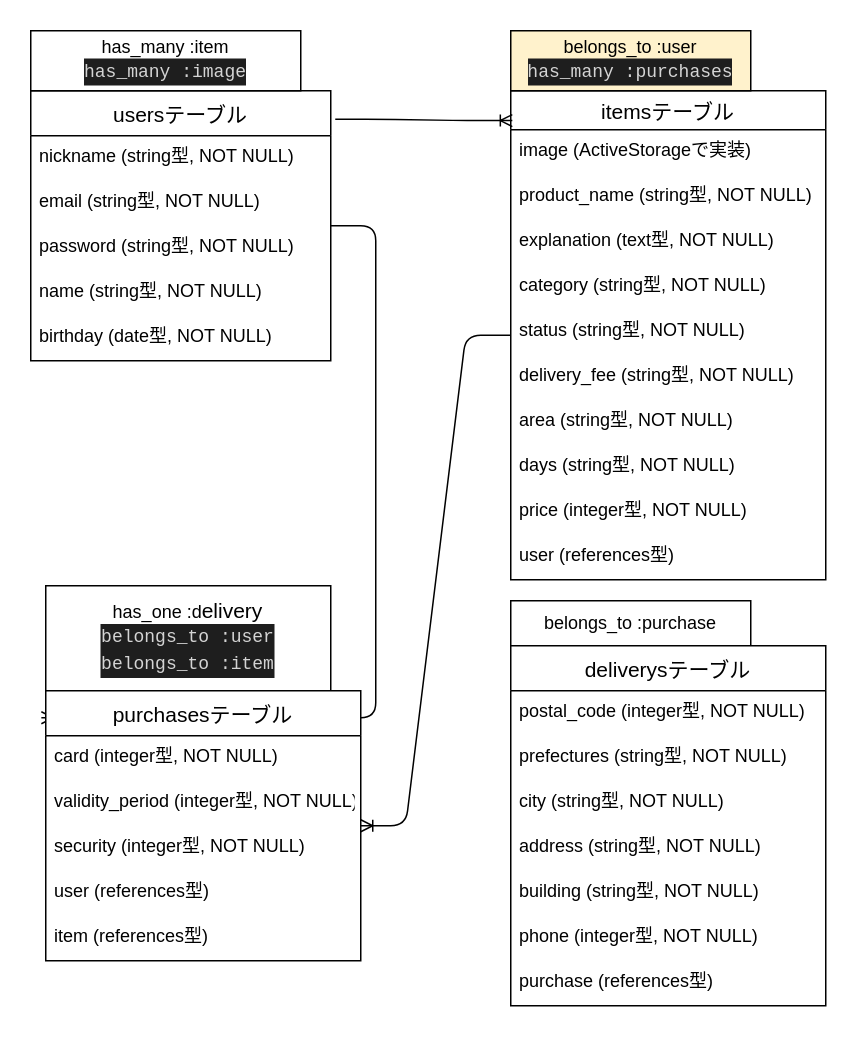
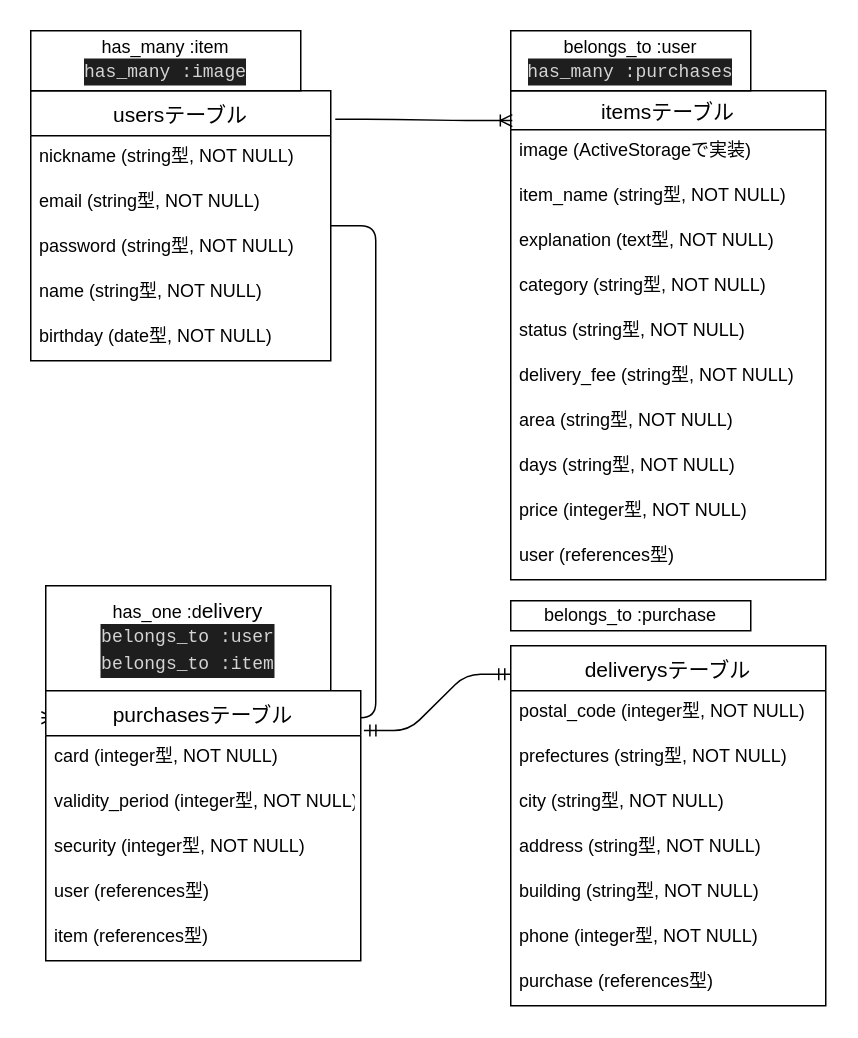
(631, 61) -> (631, 61)
(673, 195) -> (655, 195)
(444, 509) -> none
(631, 623) -> (631, 616)
none -> (437, 703)
